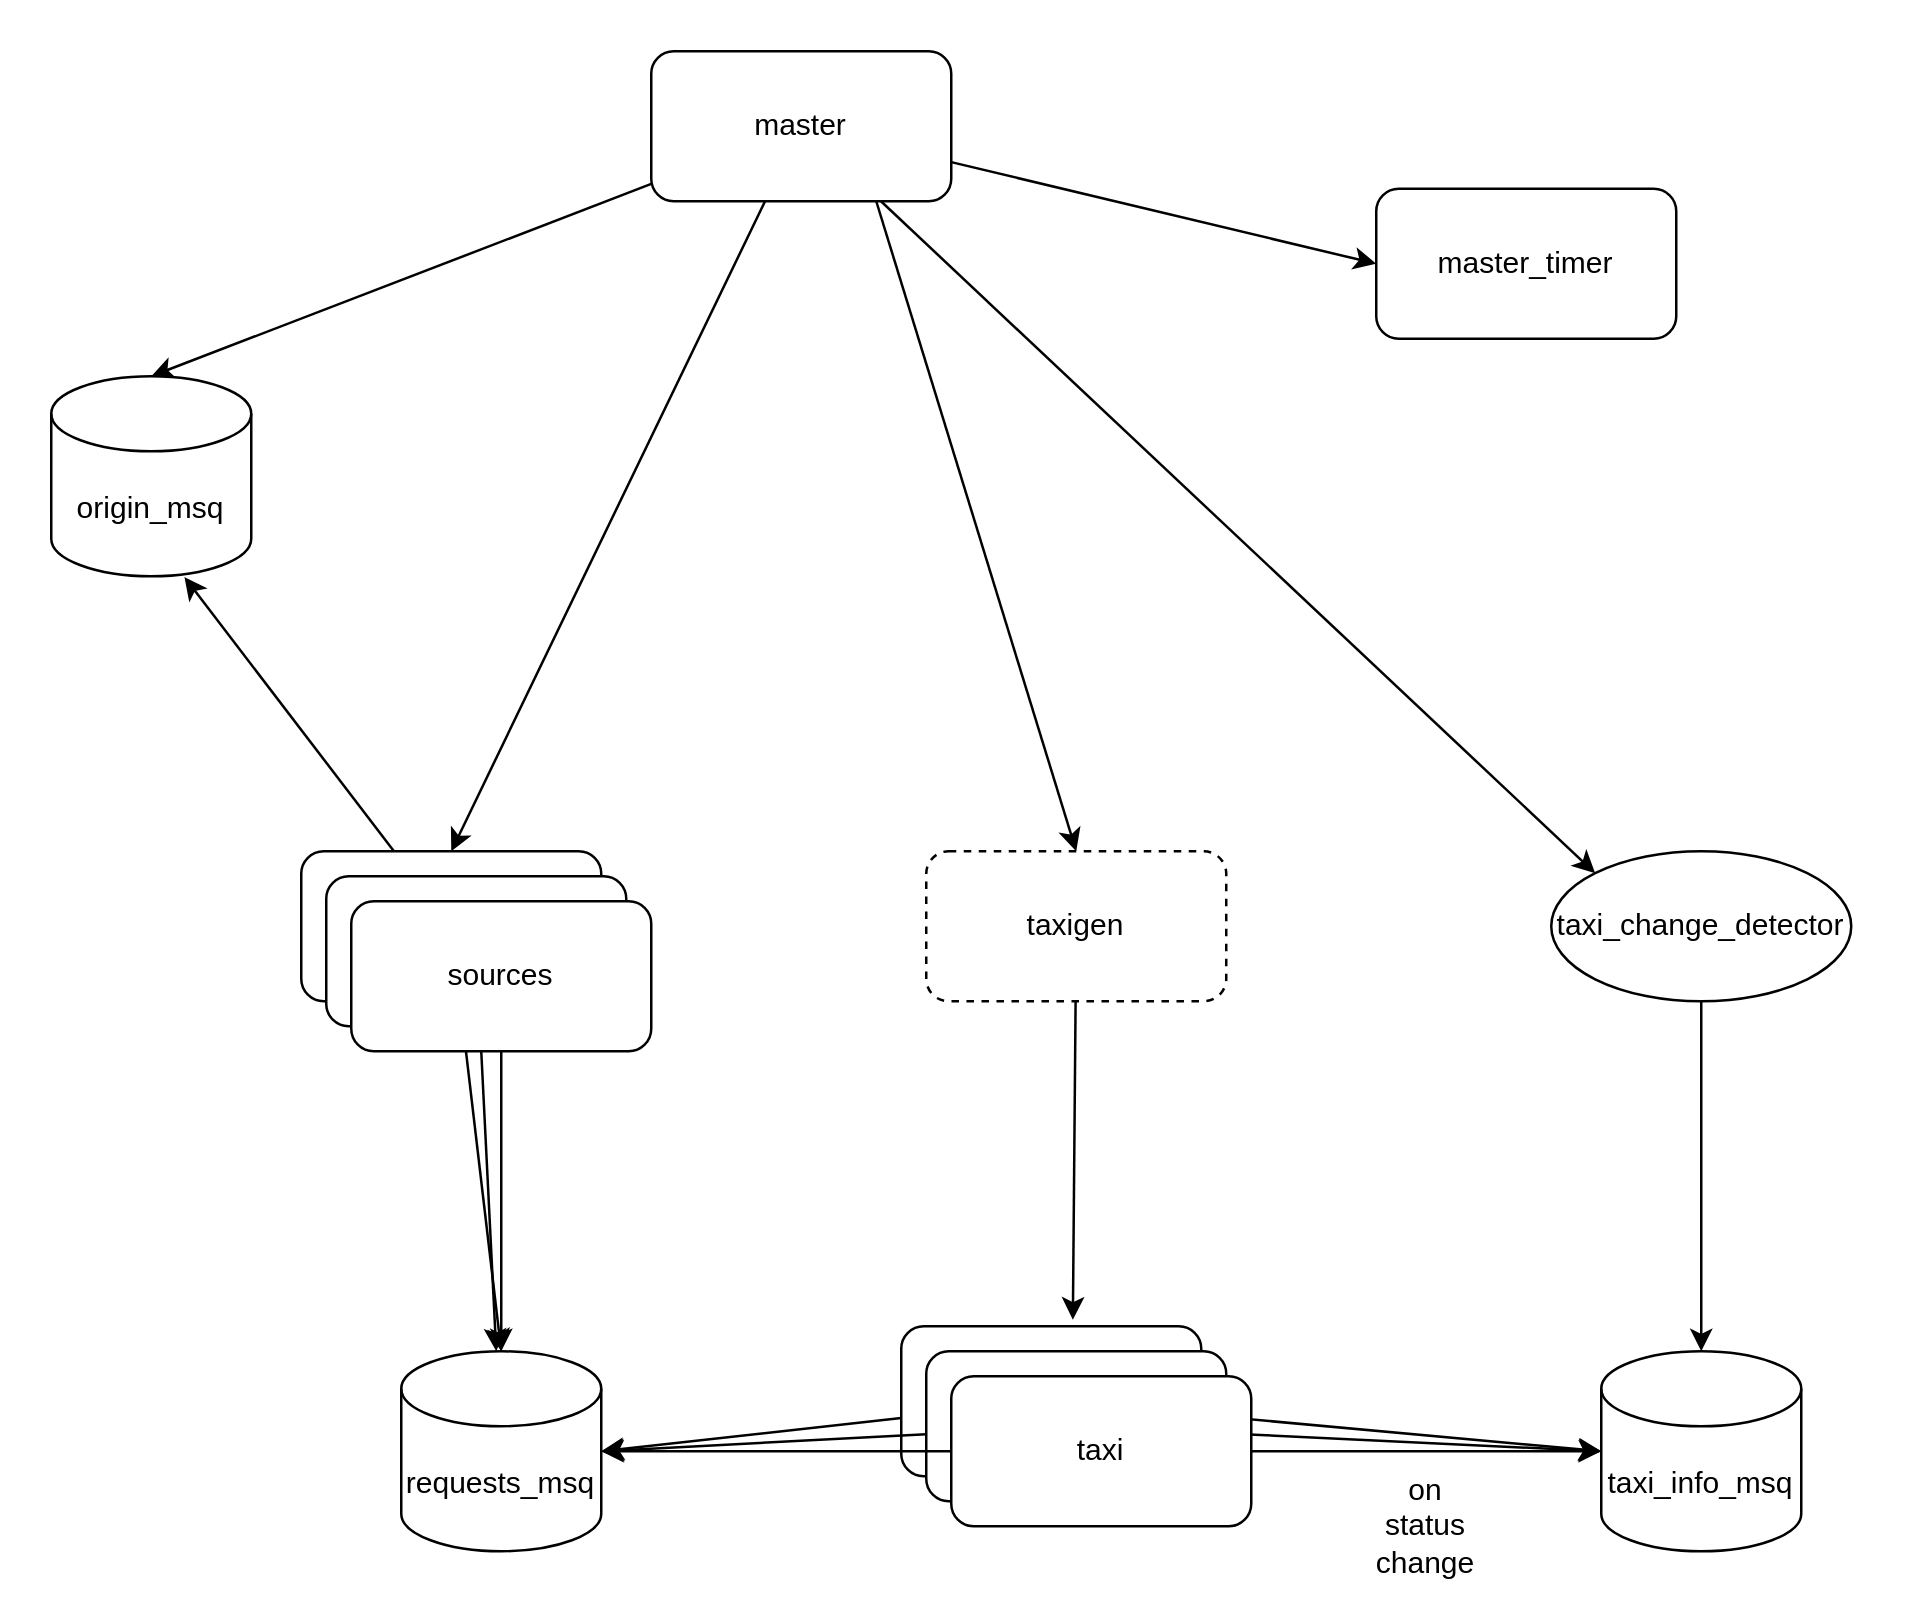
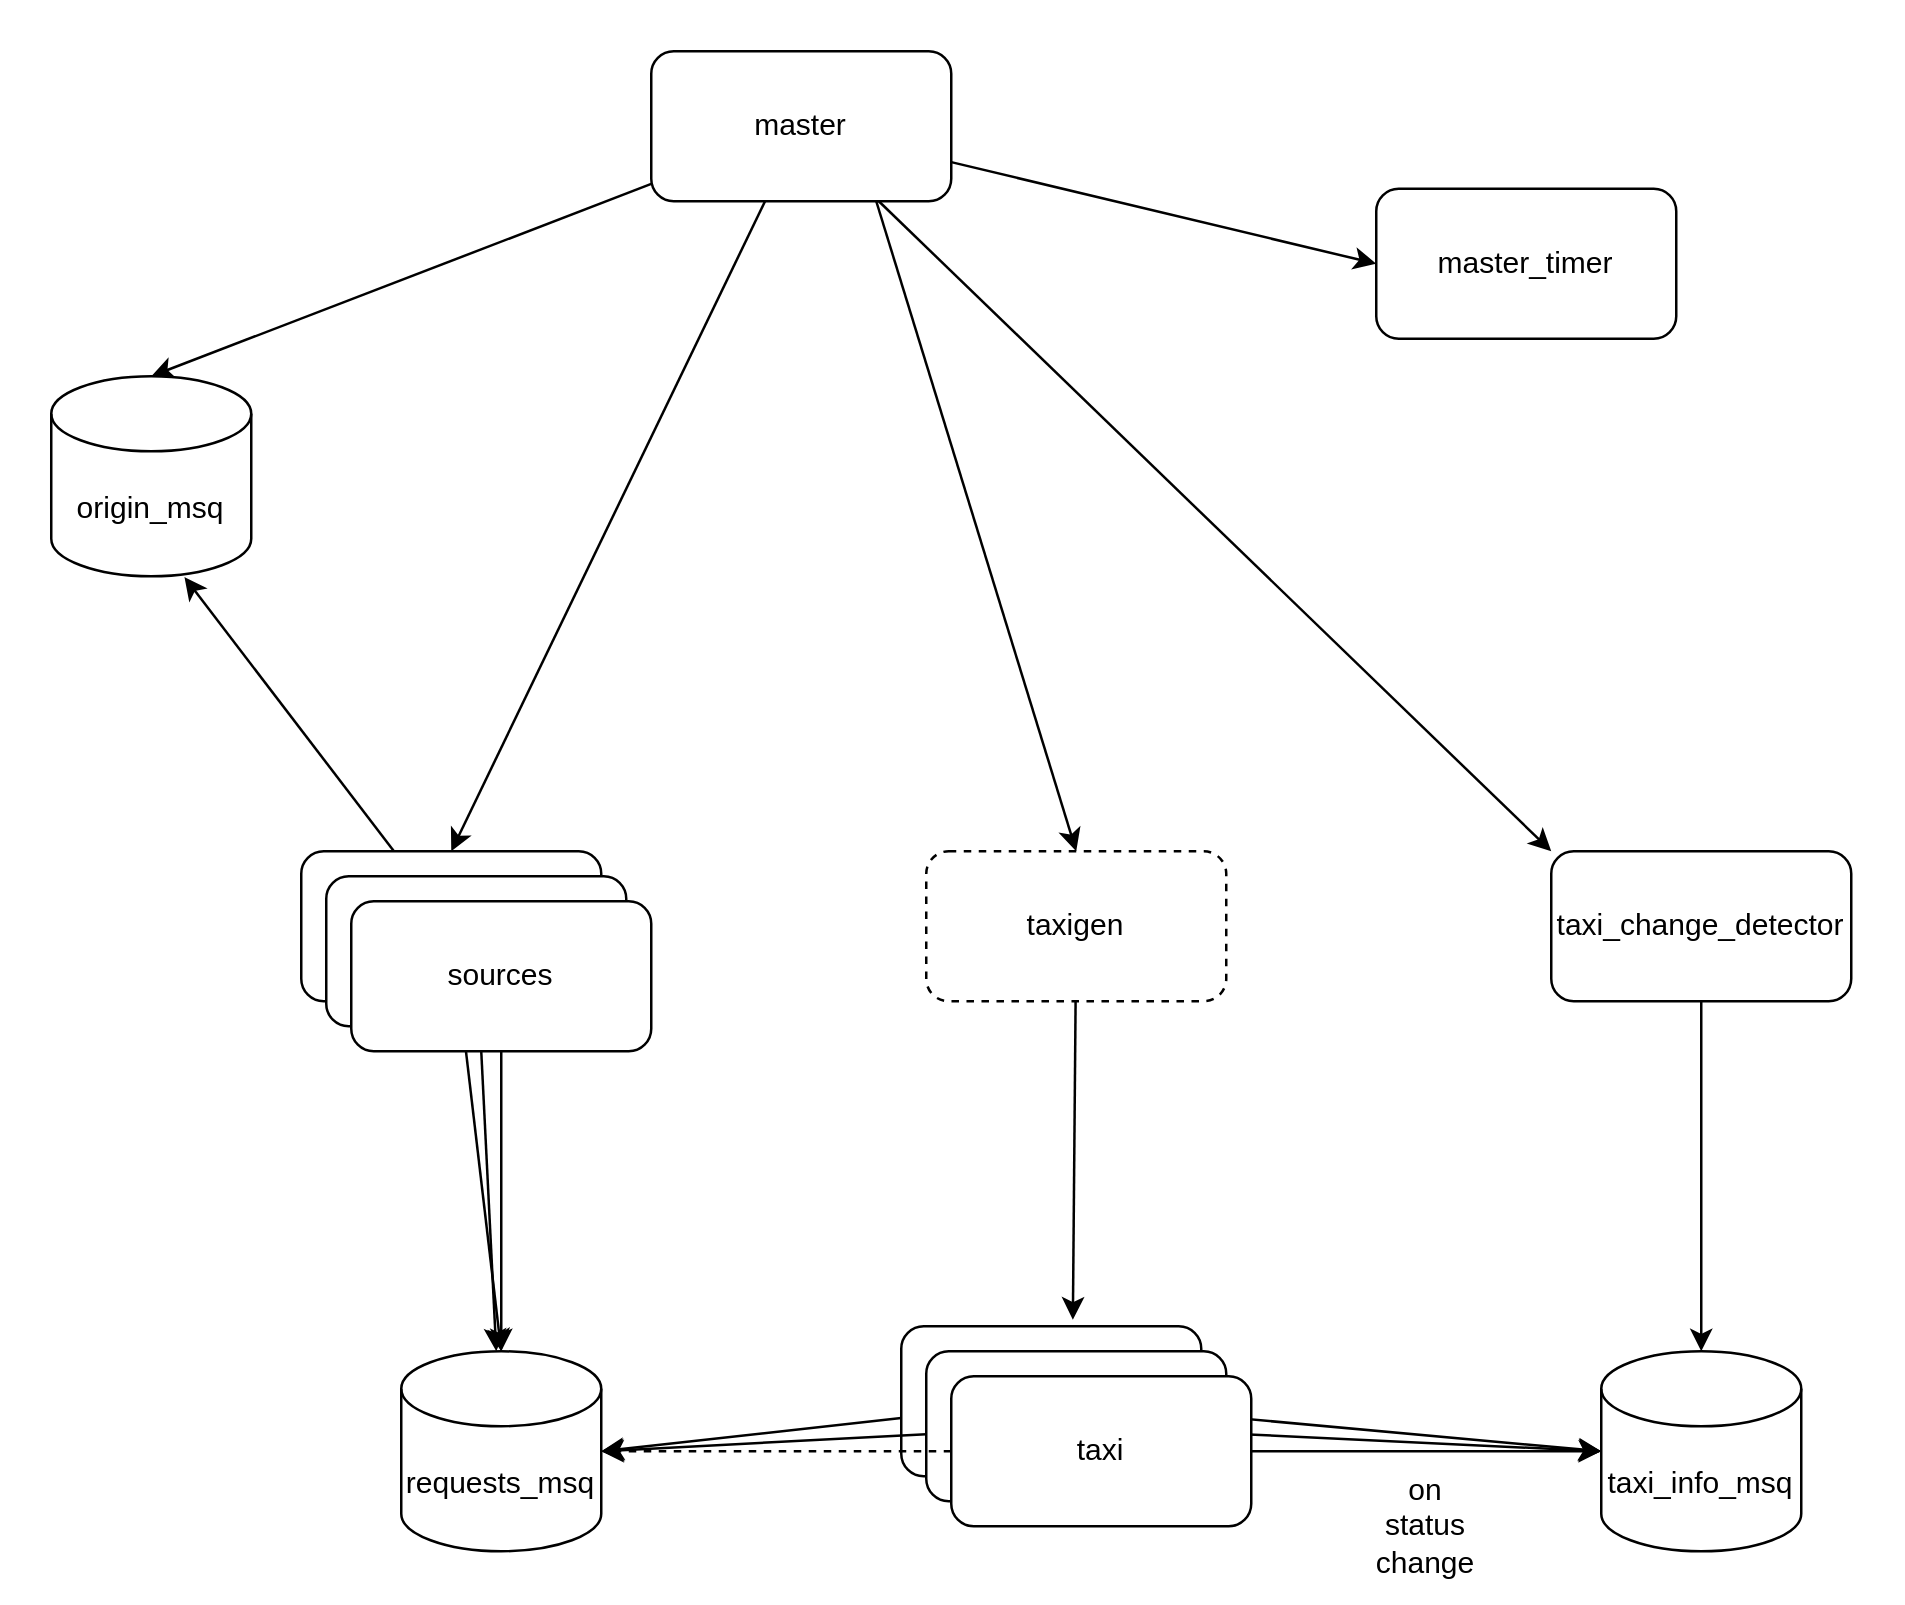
(1701, 926) -> (1701, 926)
(801, 1451) -> (801, 1451)
